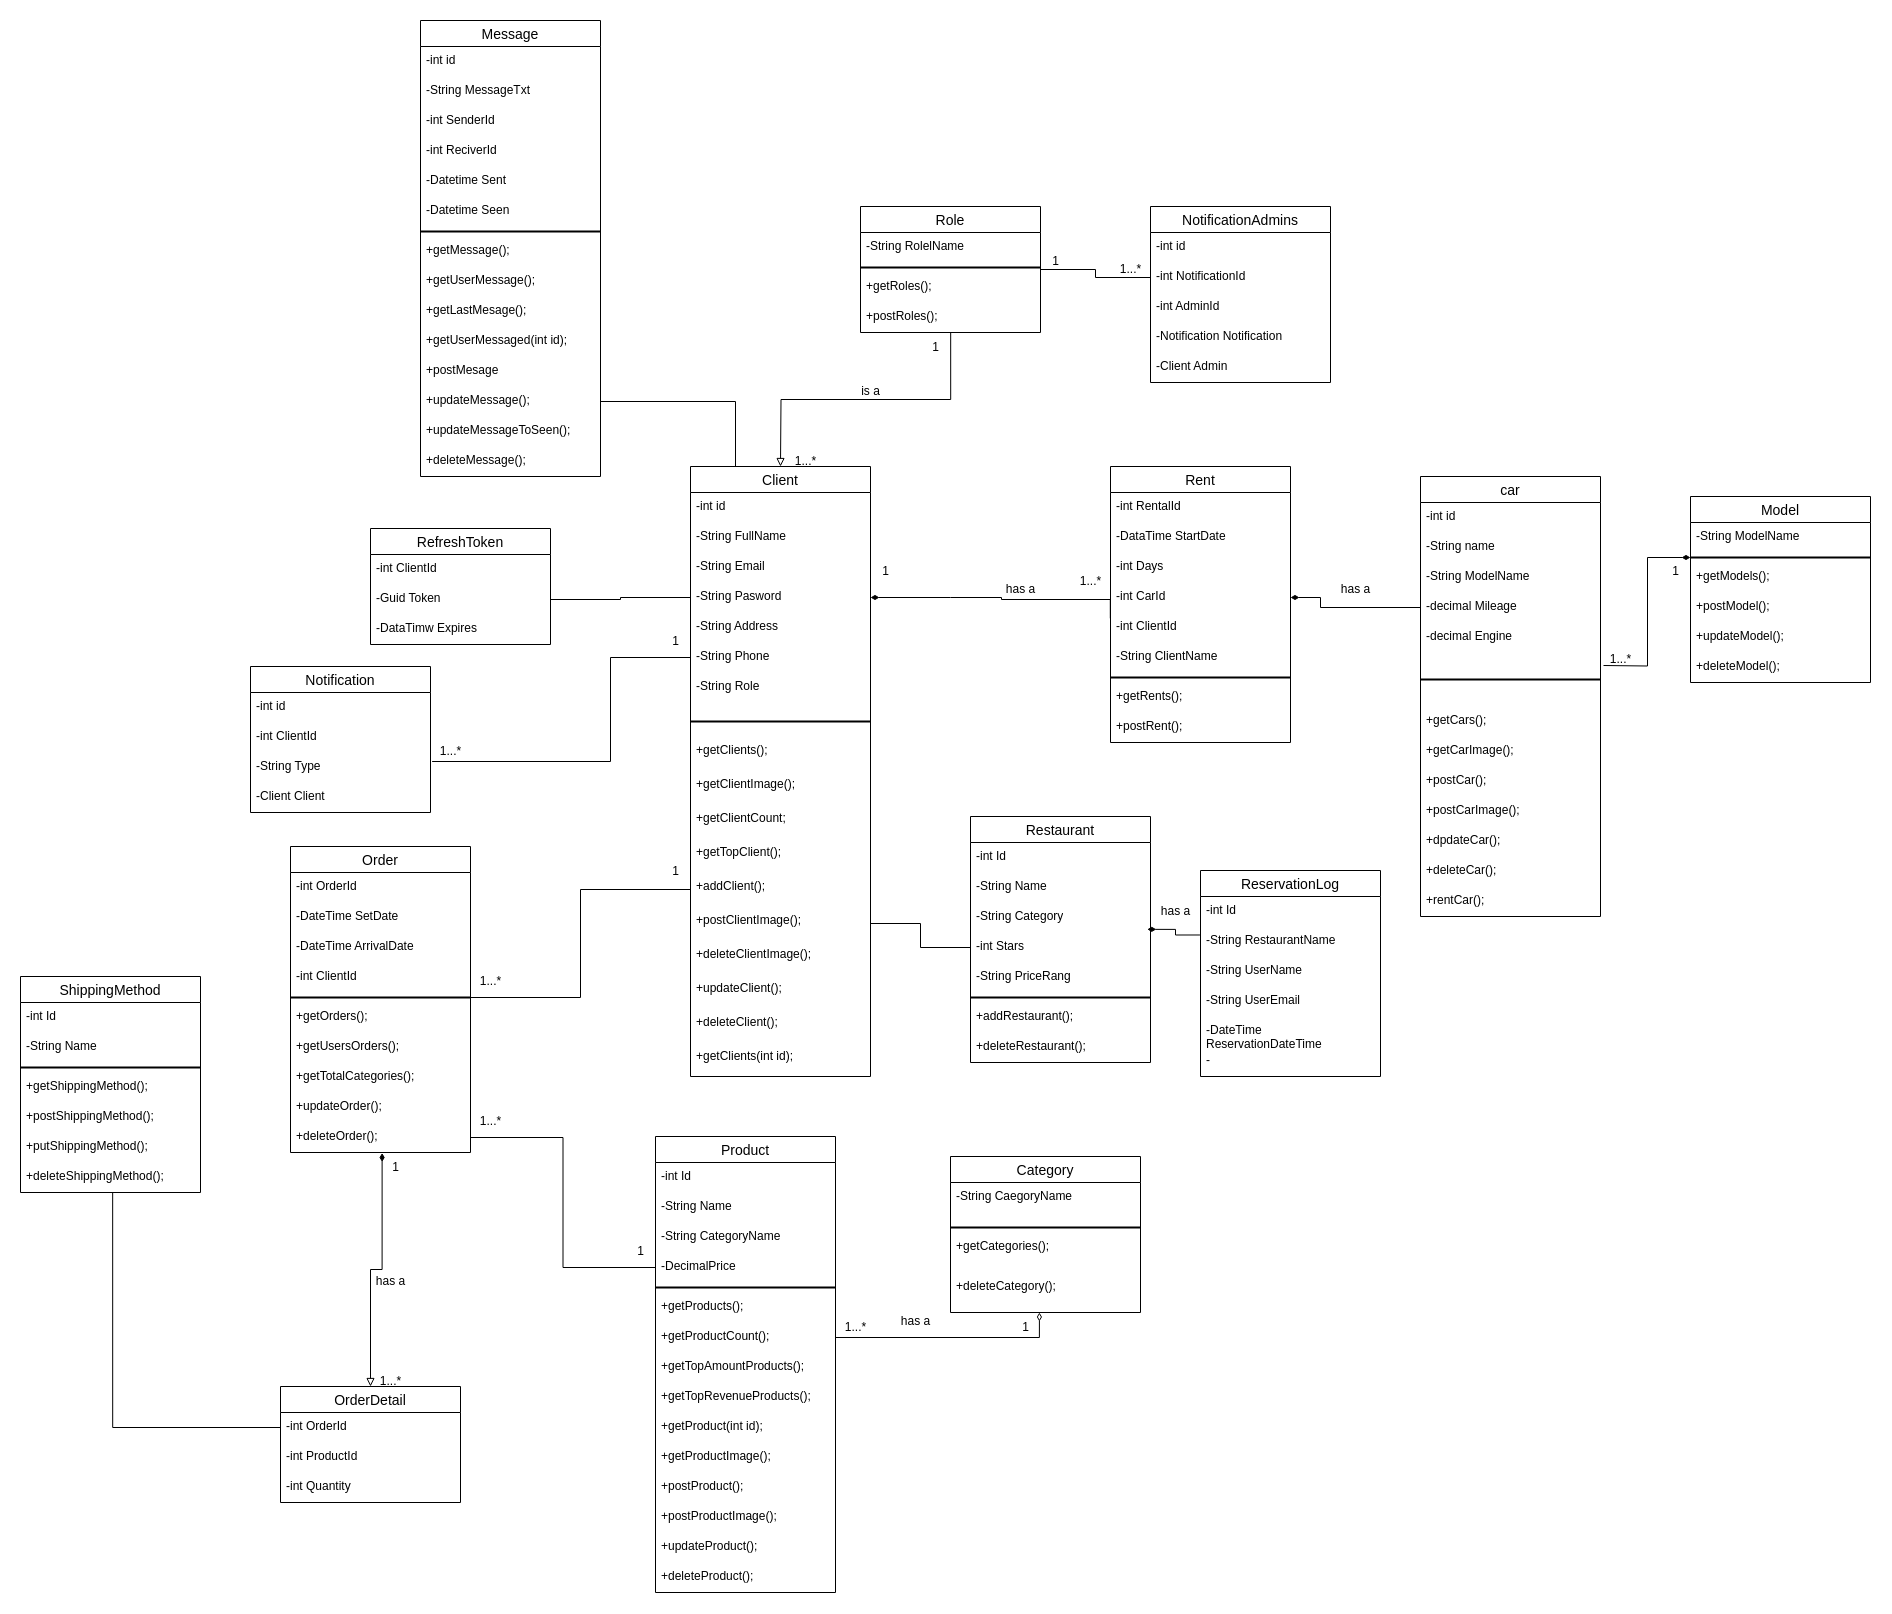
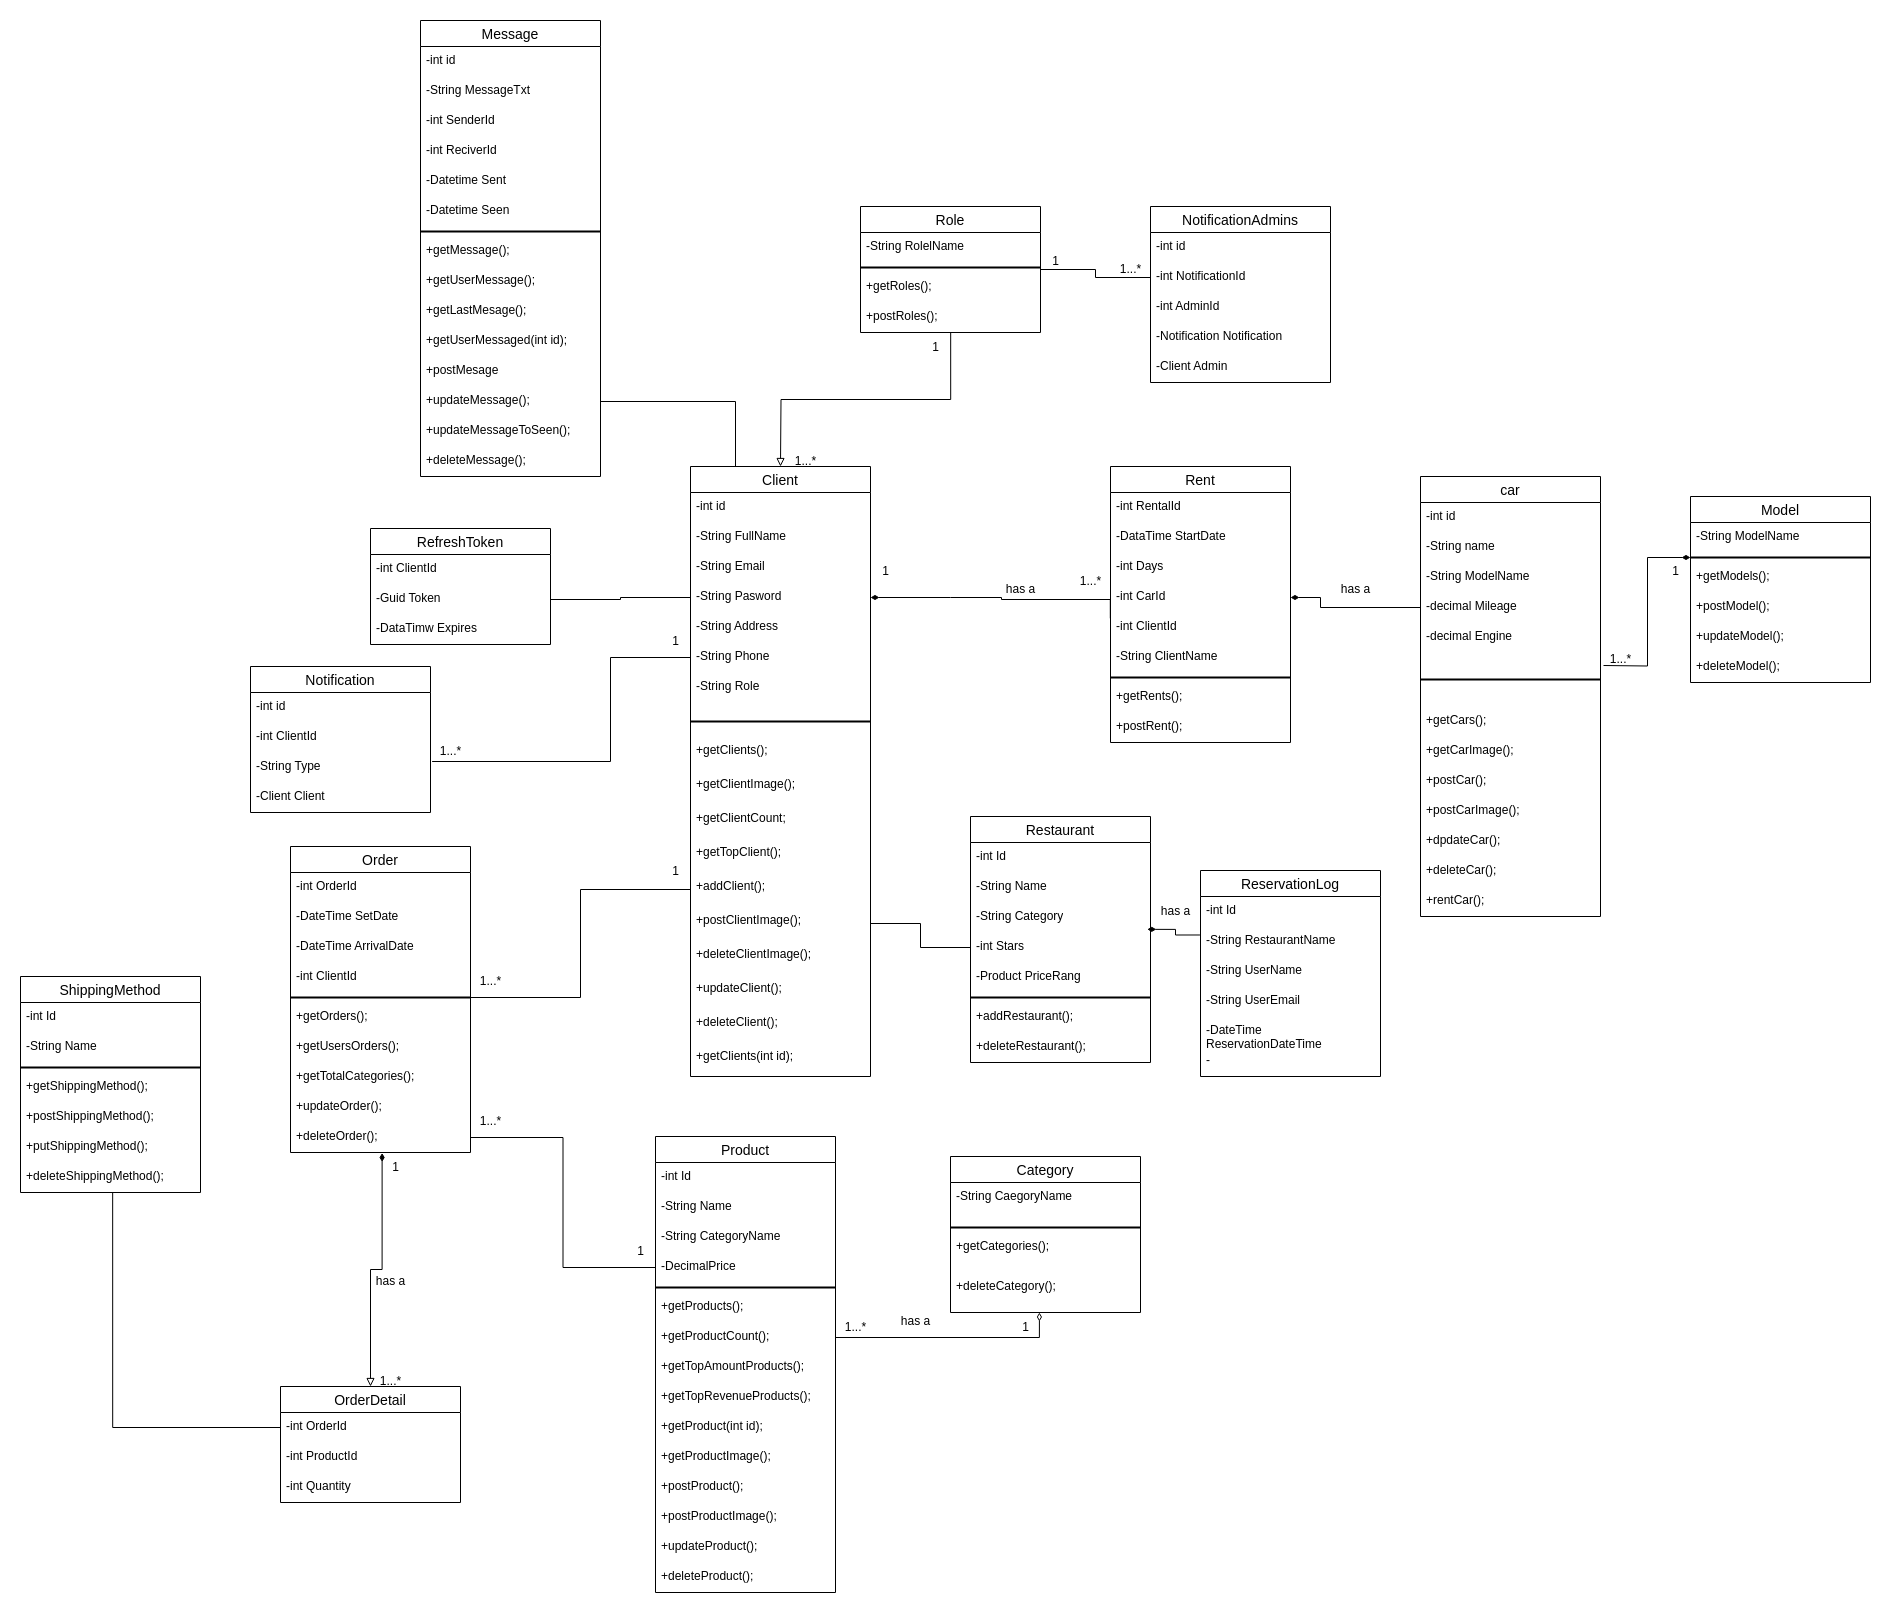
(871, 392) -> none
(1029, 977) -> (1034, 977)
